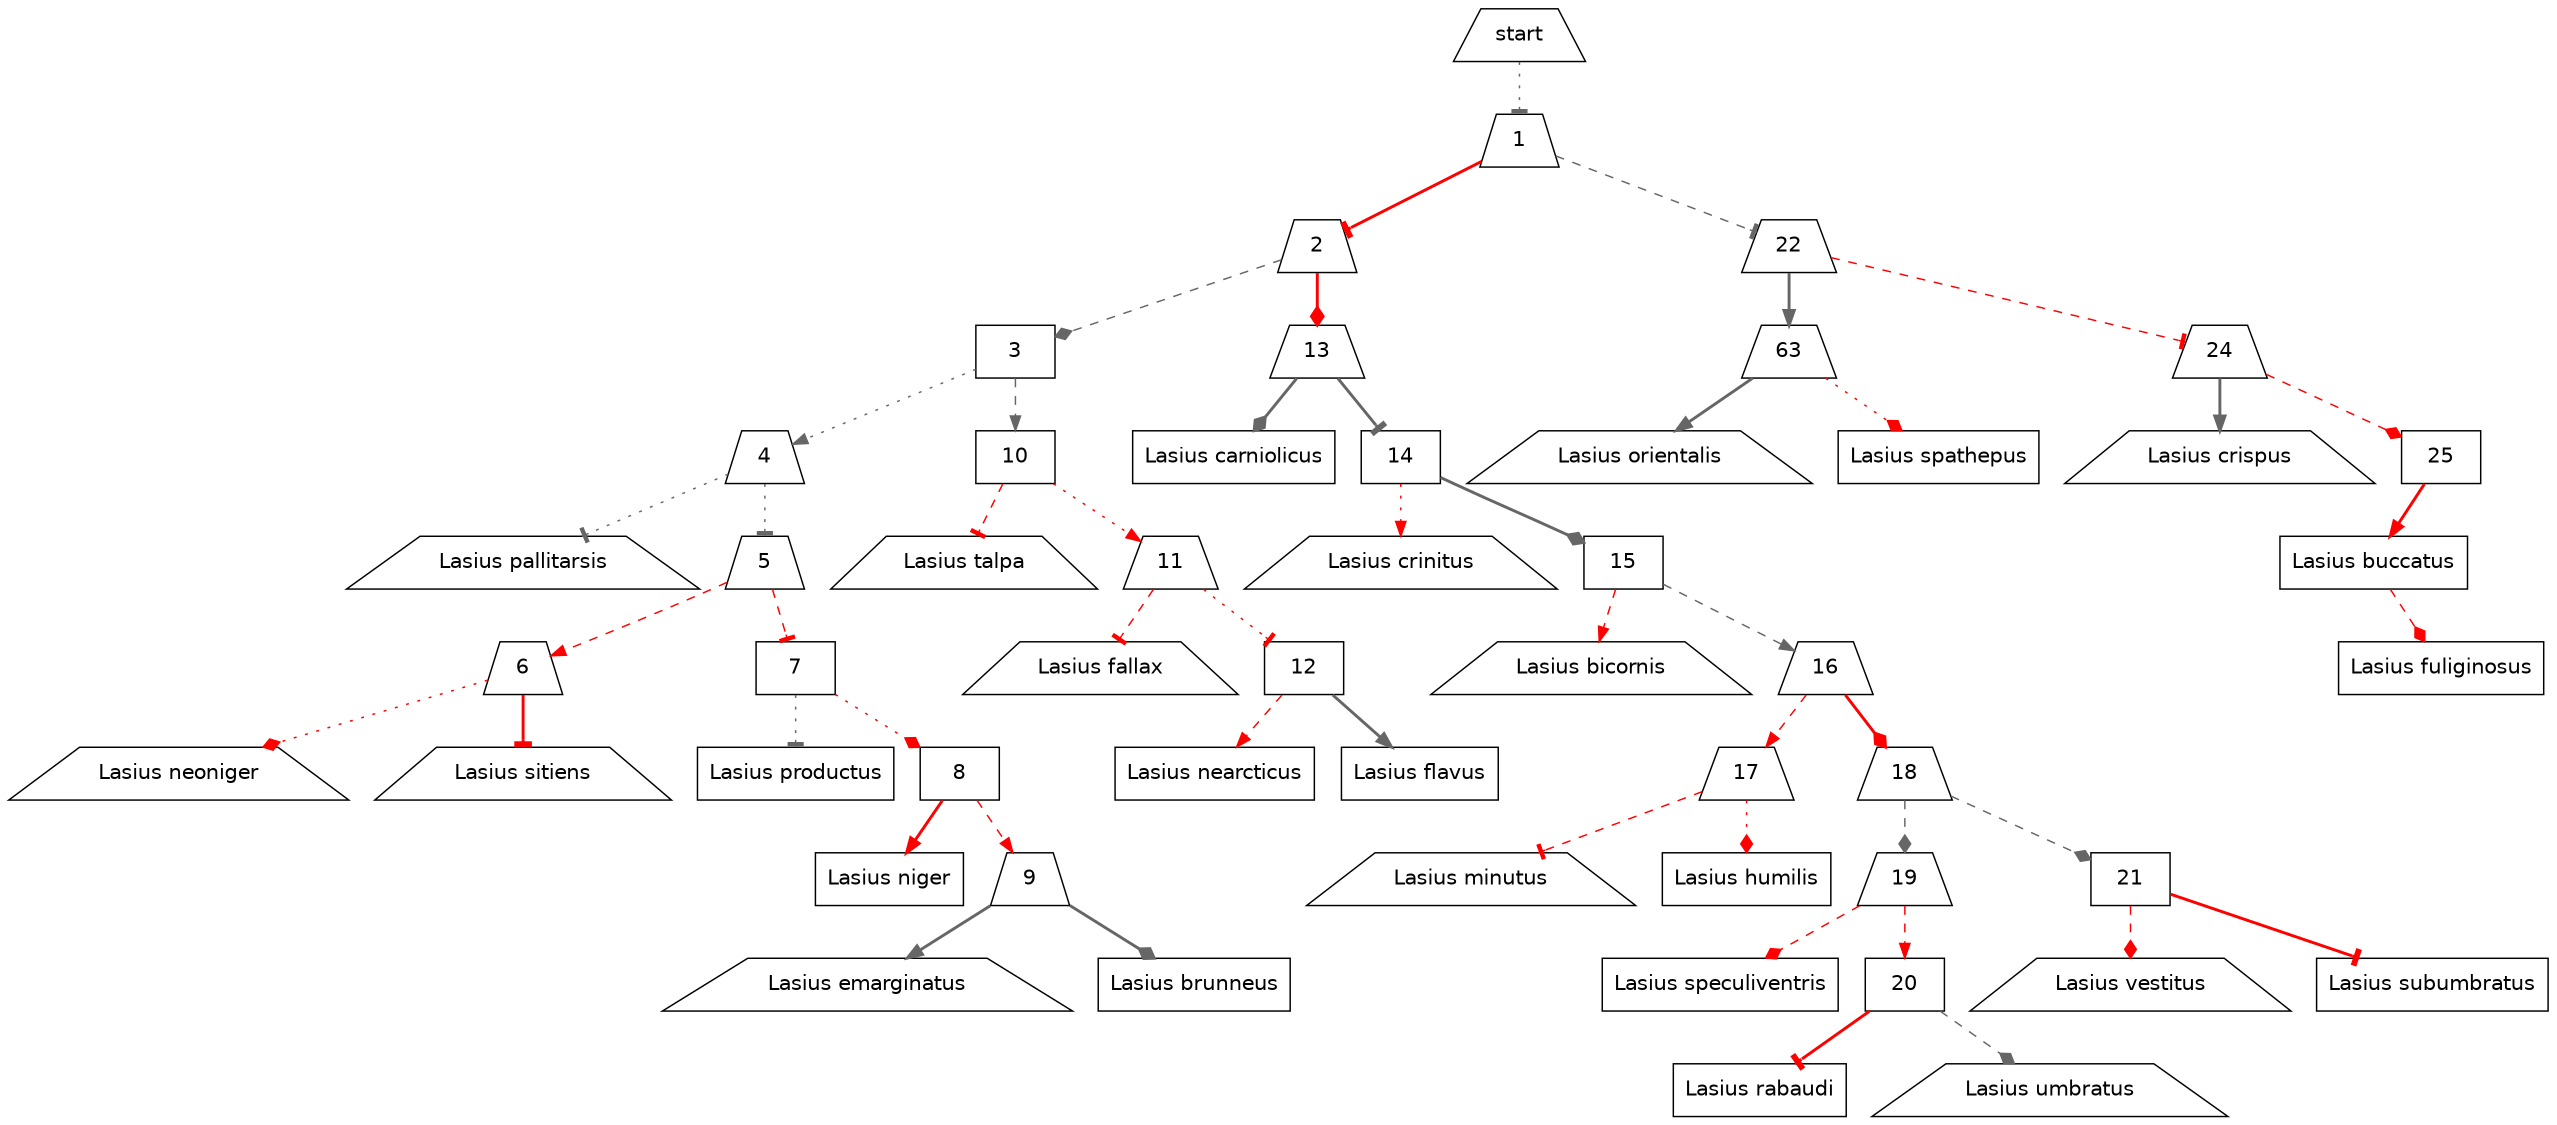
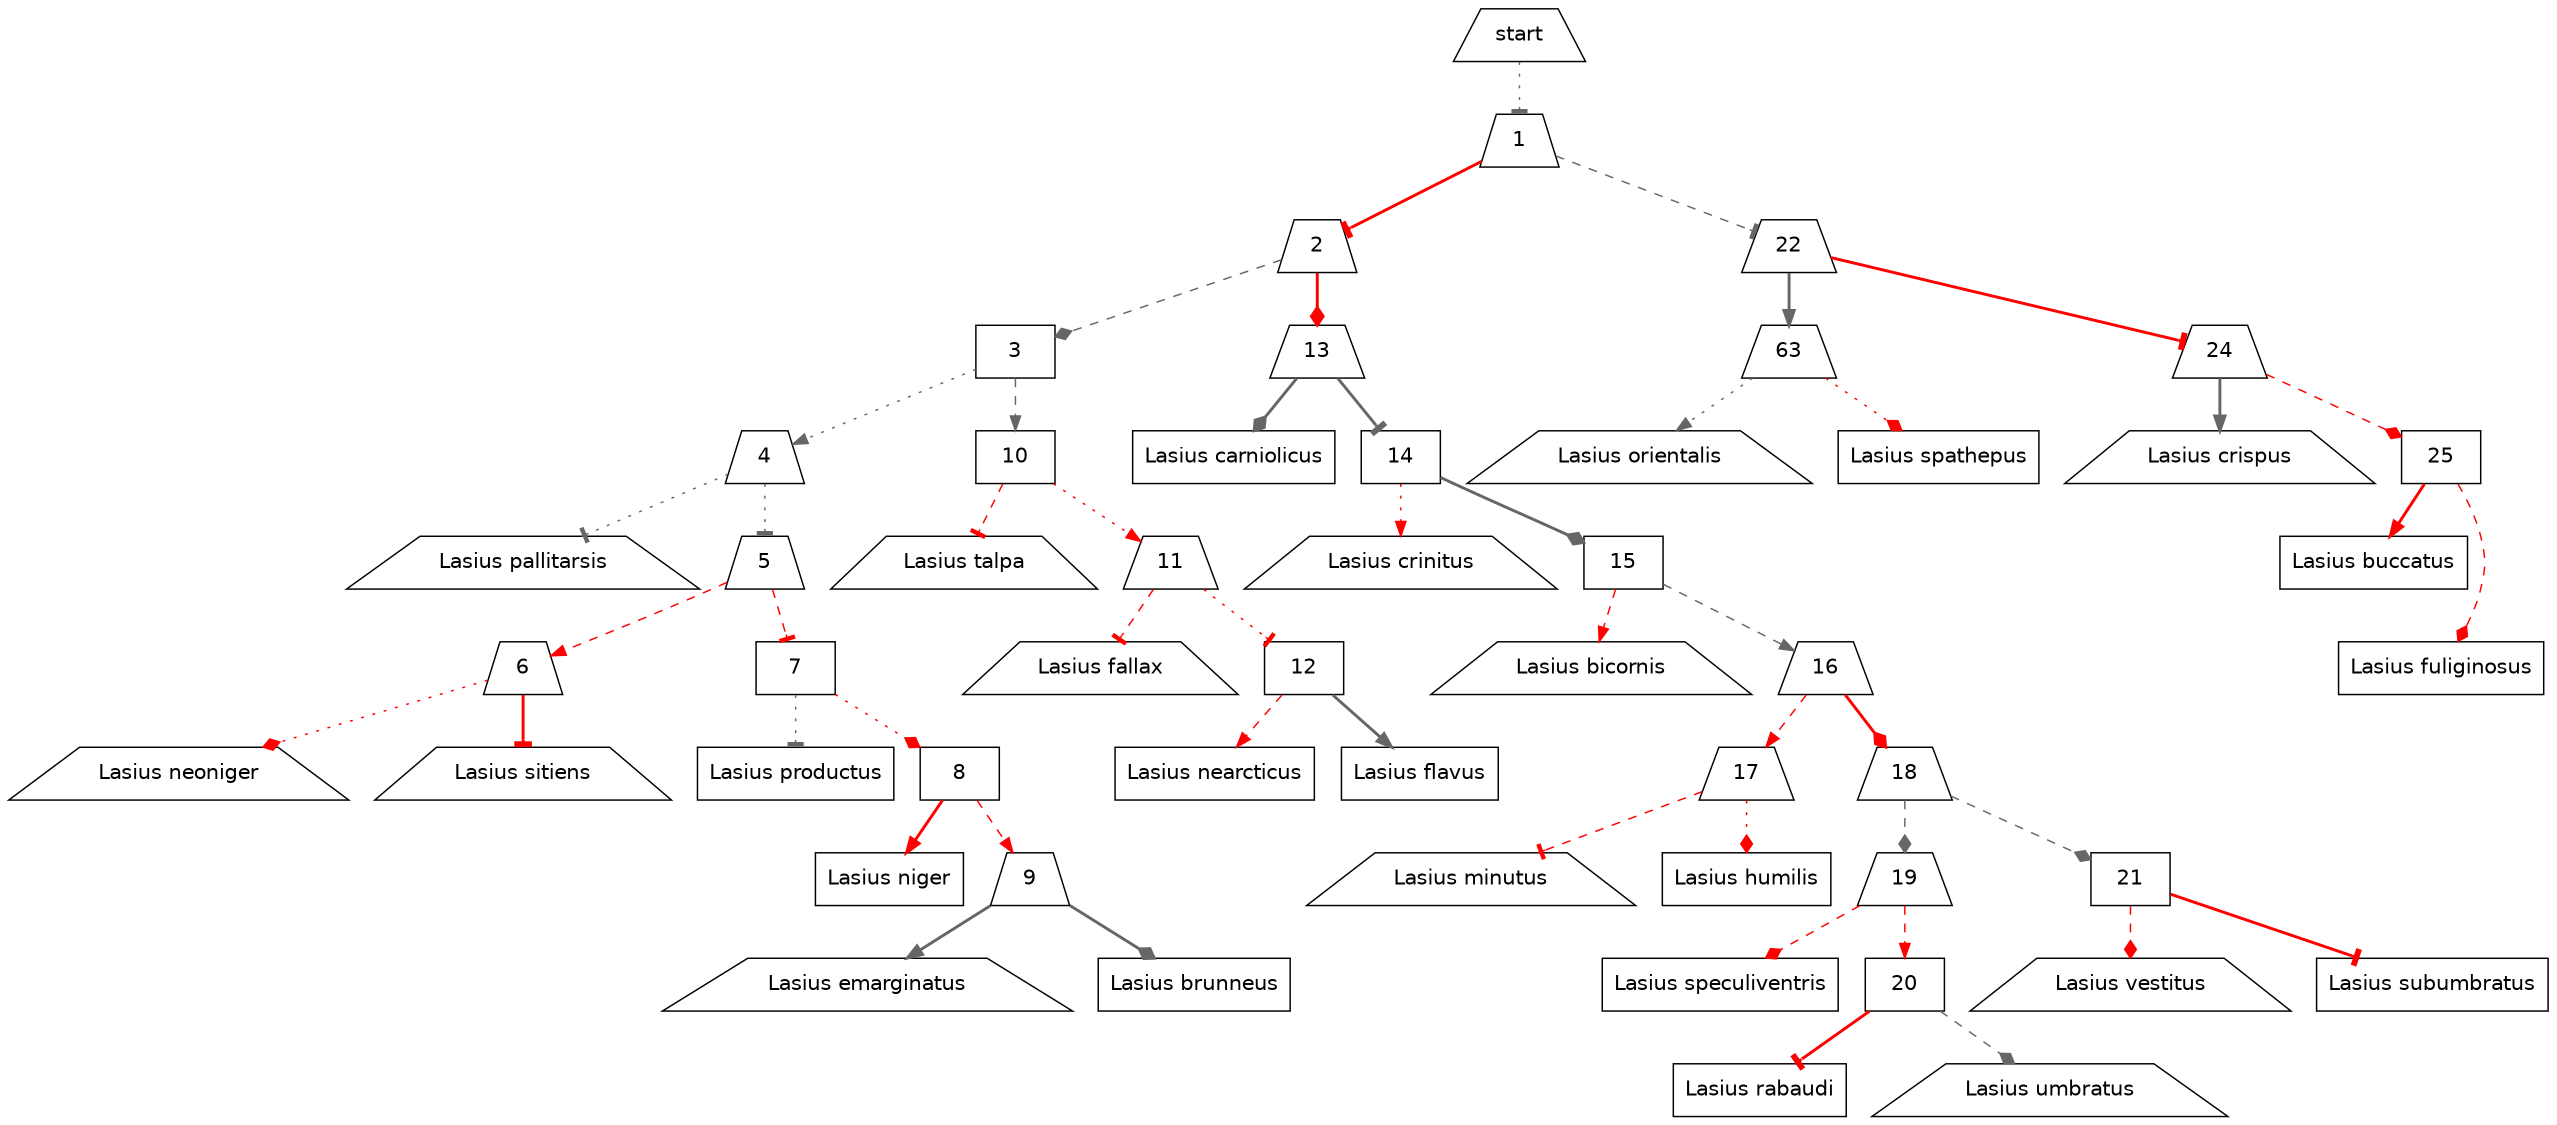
(2005, 299) -> (2005, 299)
(1721, 400) -> (1721, 400)
(2403, 608) -> (2484, 554)
